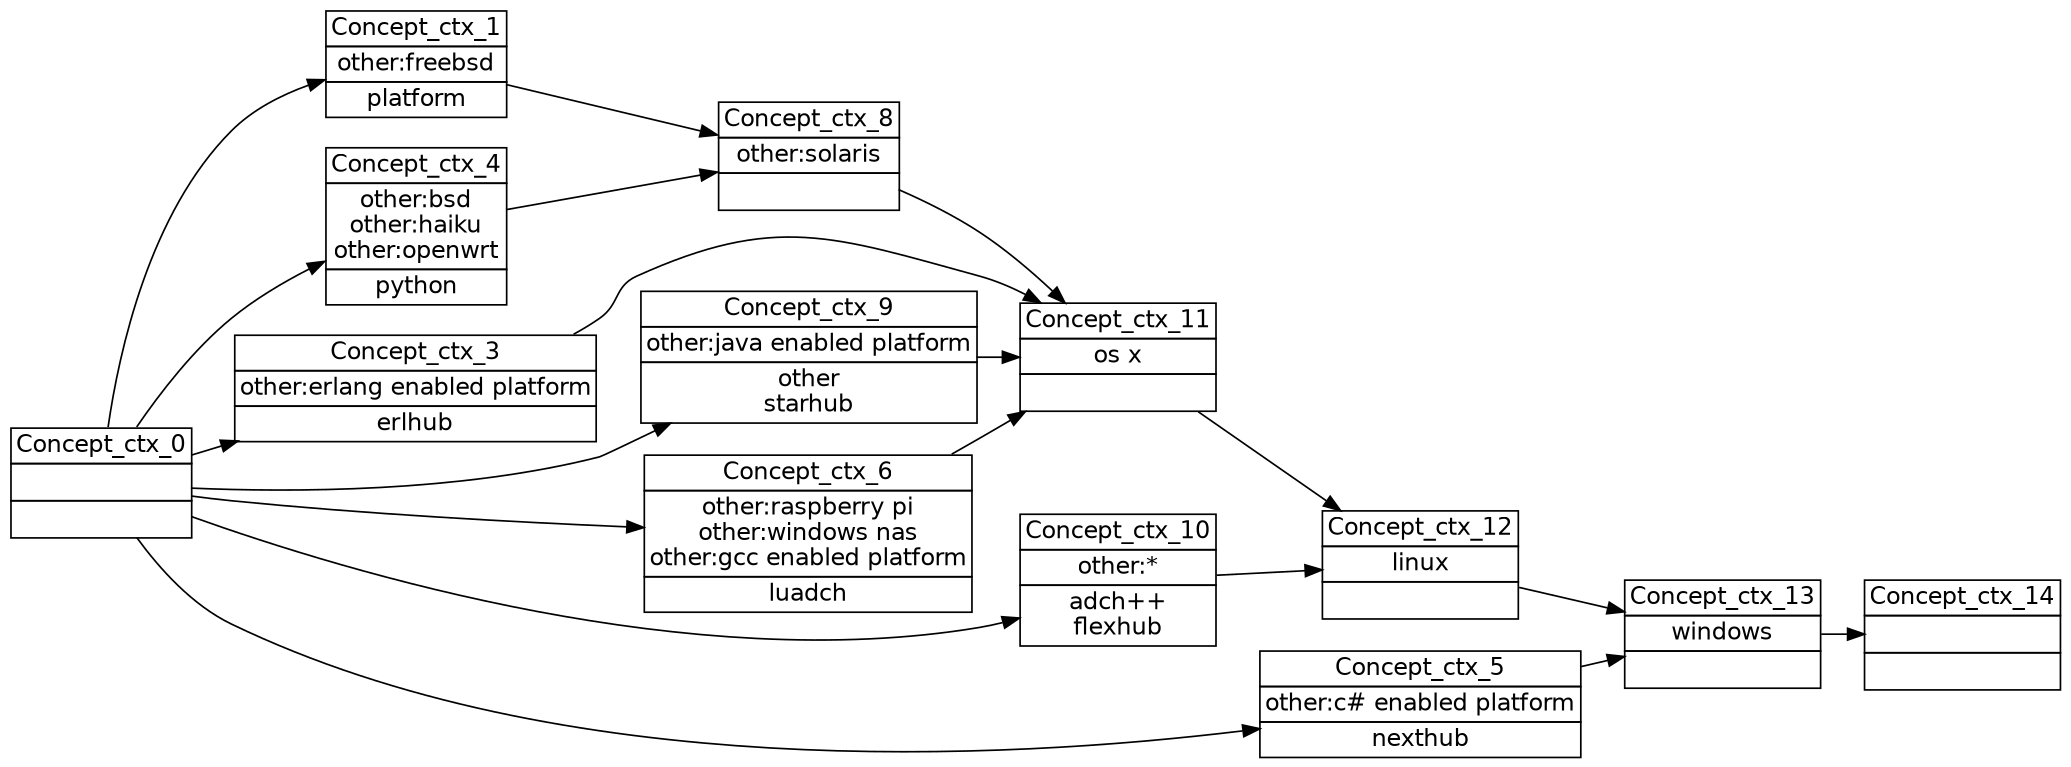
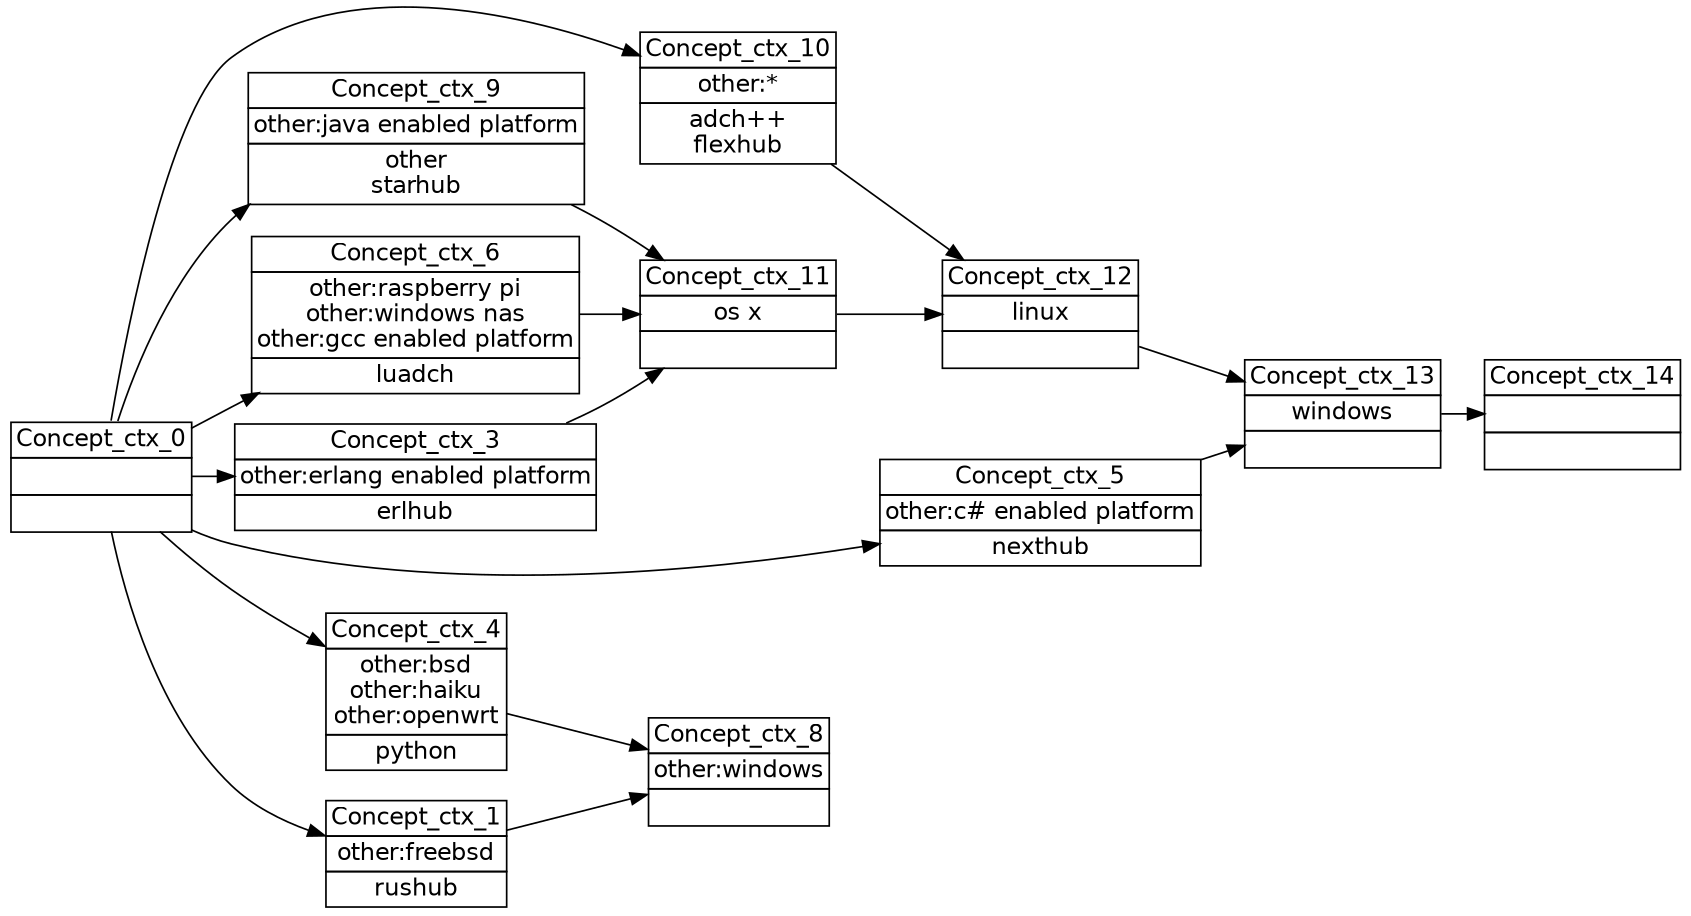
(416, 99) -> (416, 888)
(809, 155) -> (739, 770)
(981, 233) -> none
